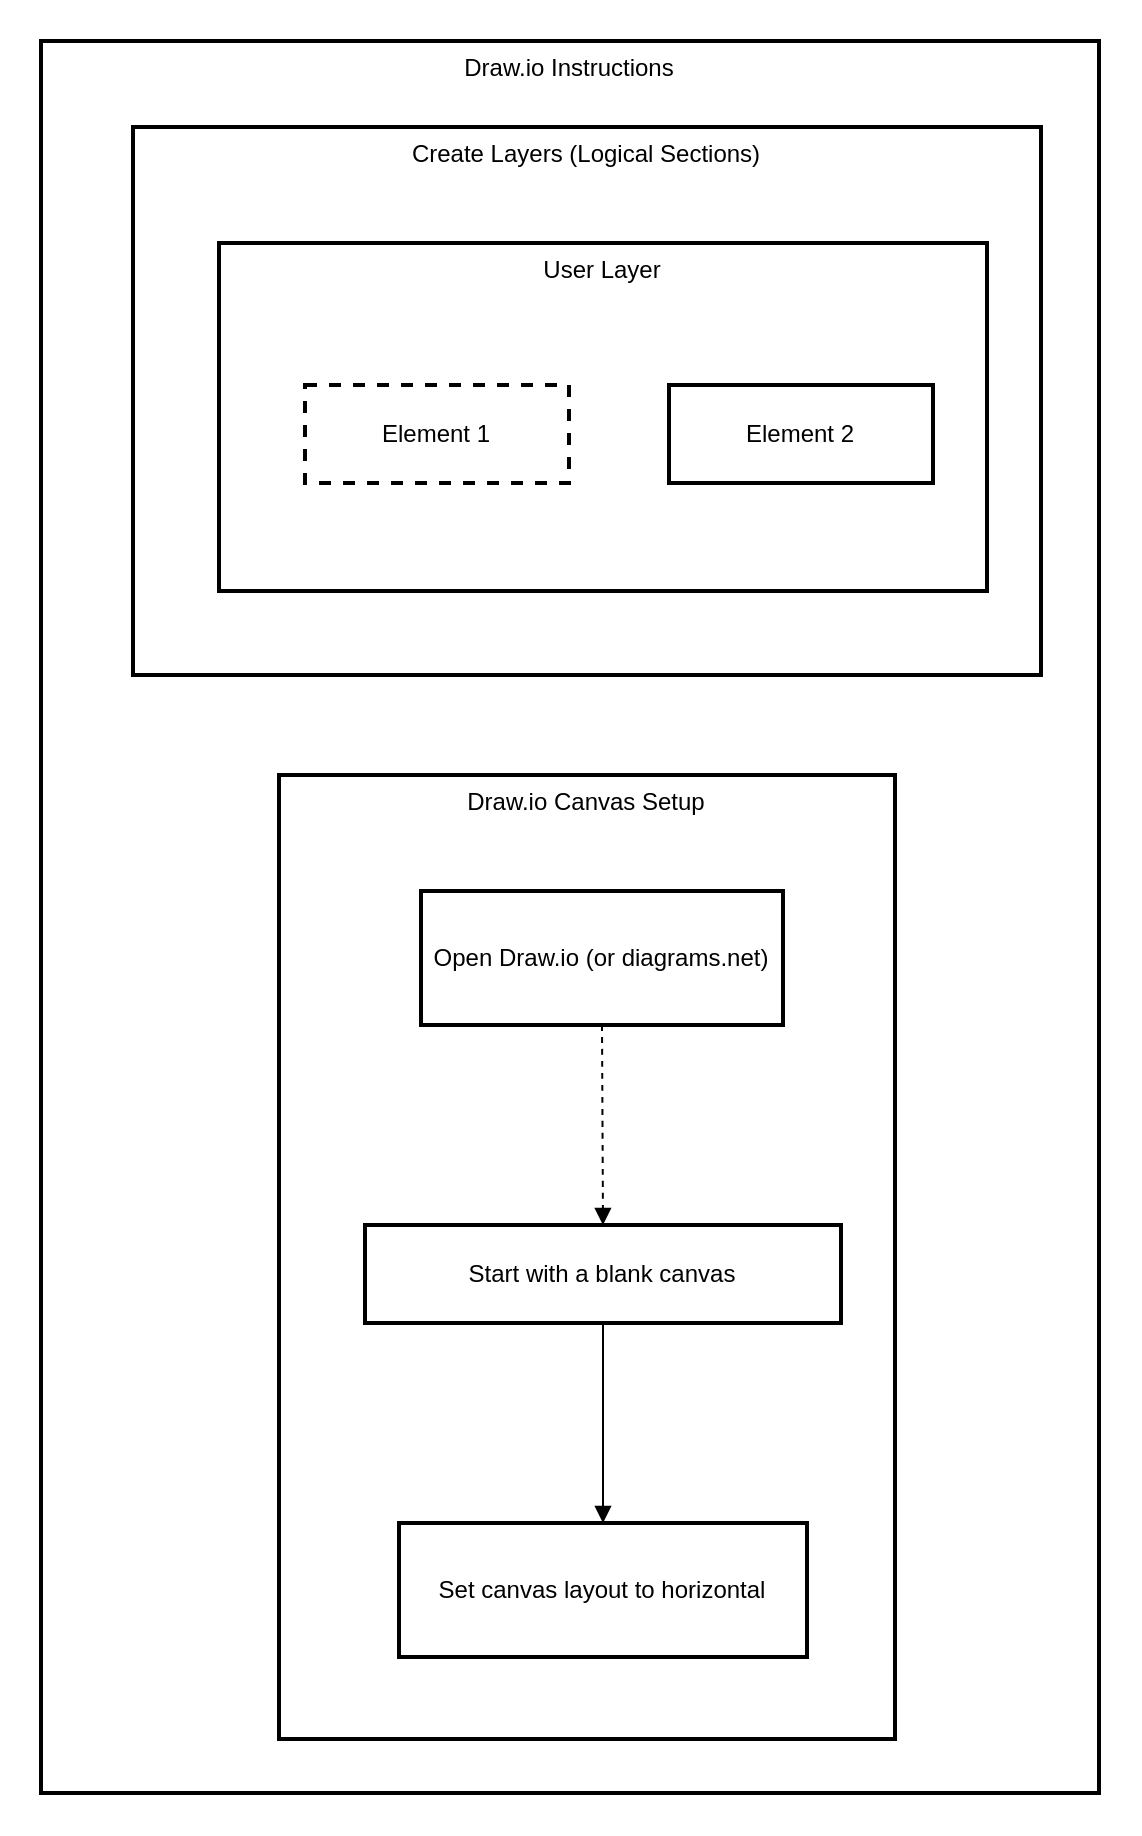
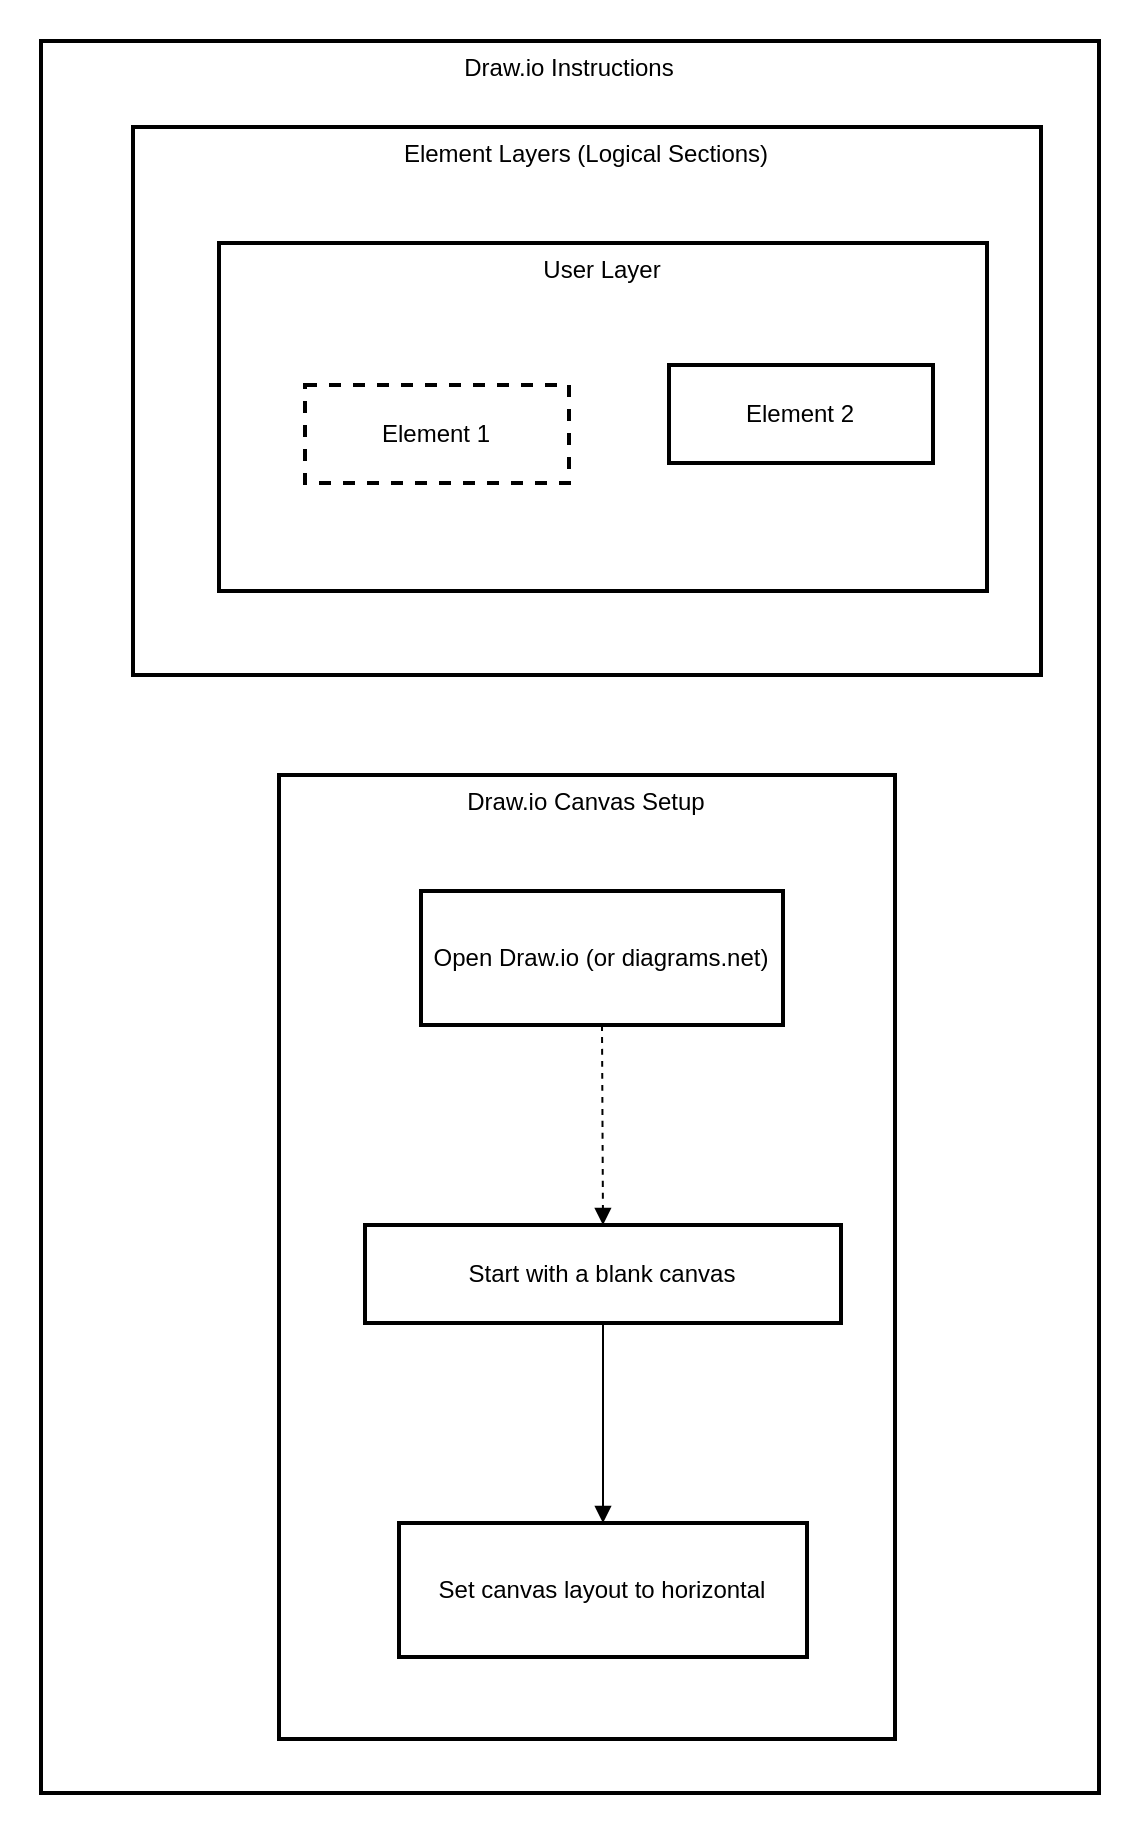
(587, 155) -> (587, 155)
(801, 434) -> (801, 414)
